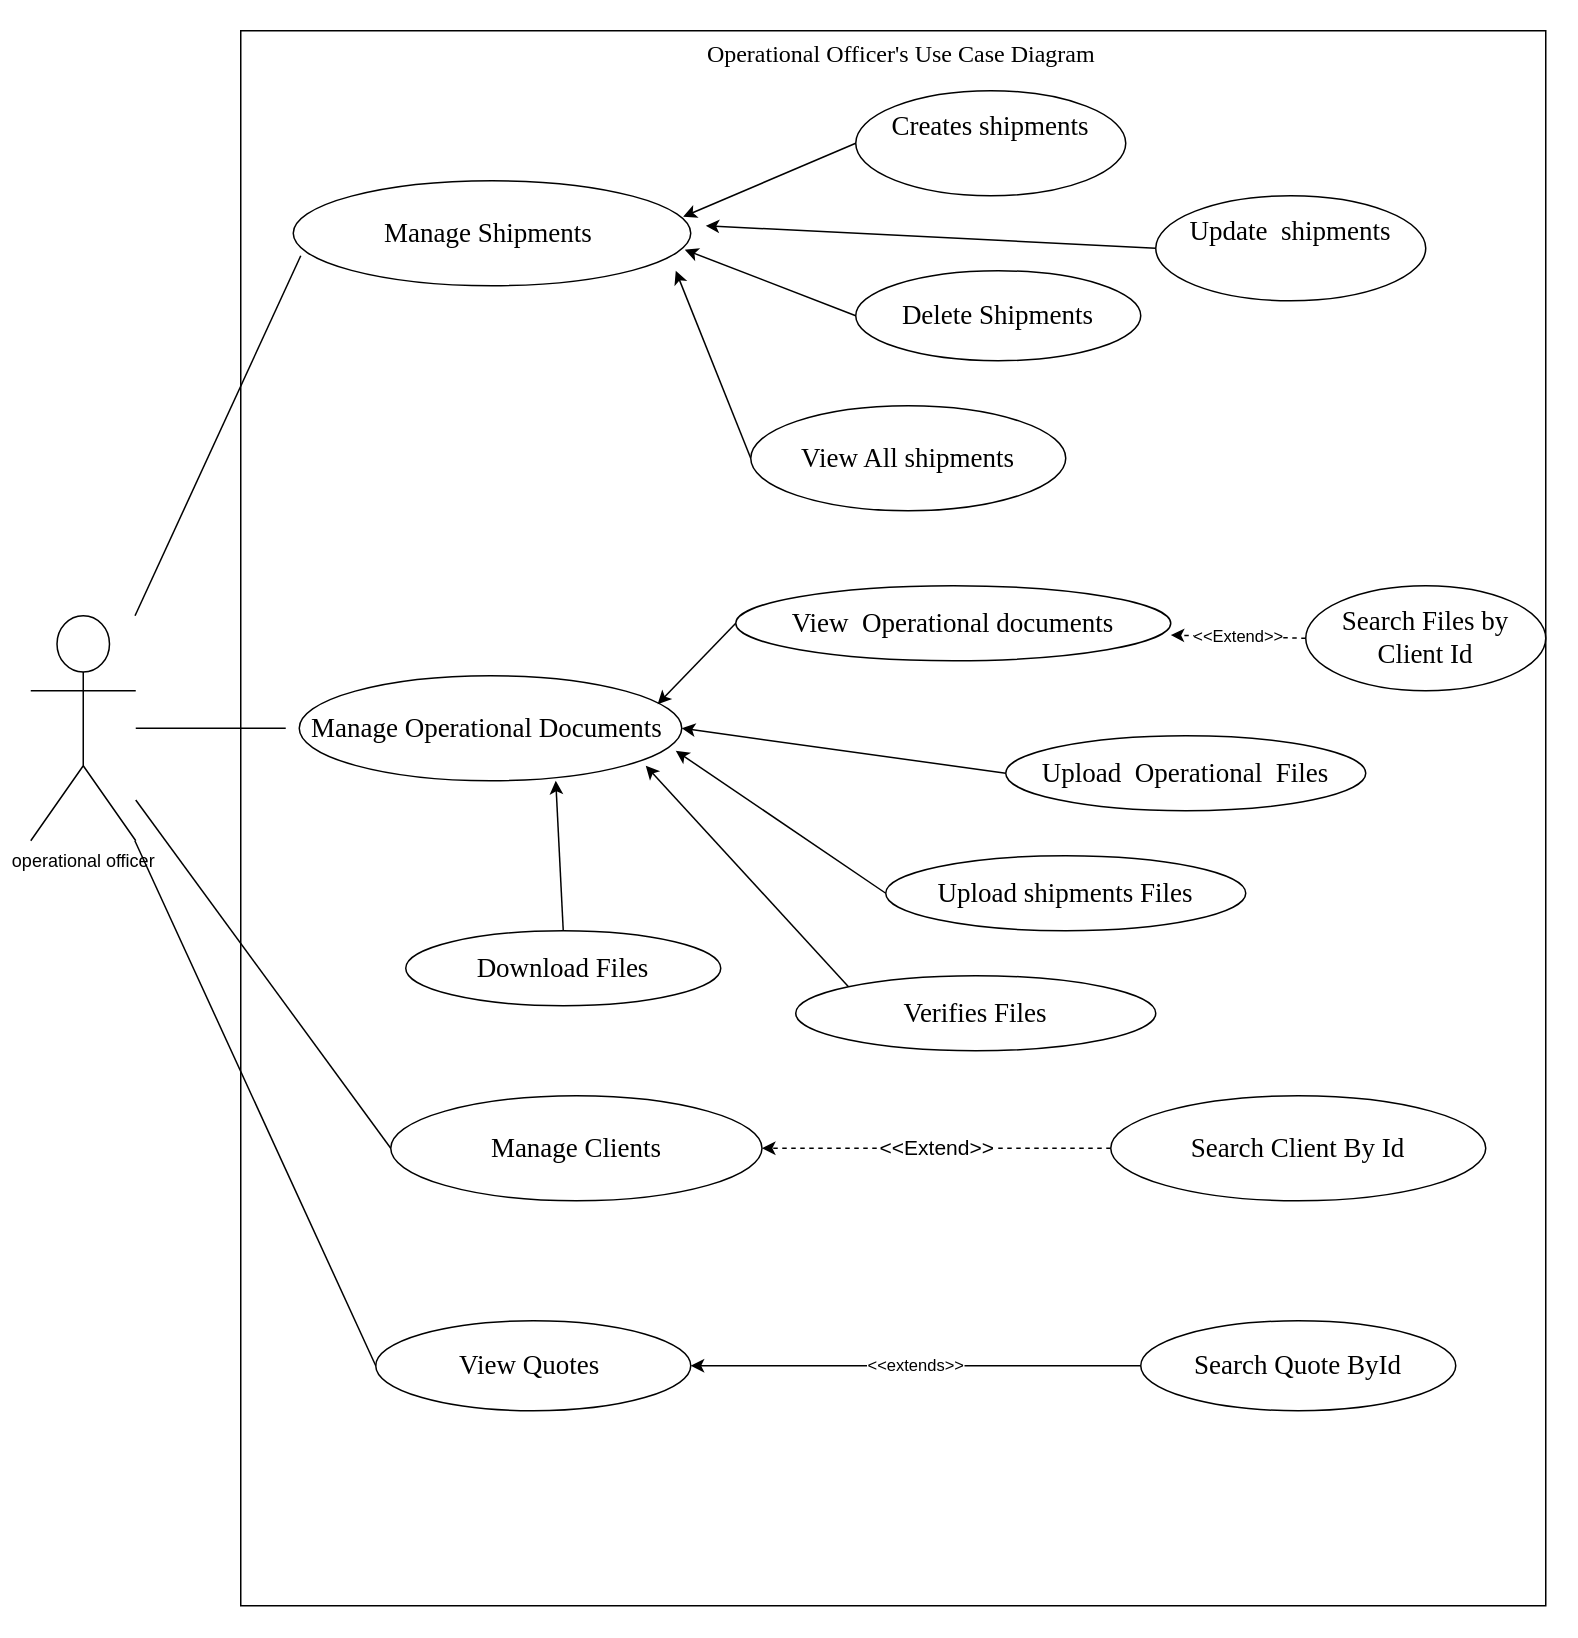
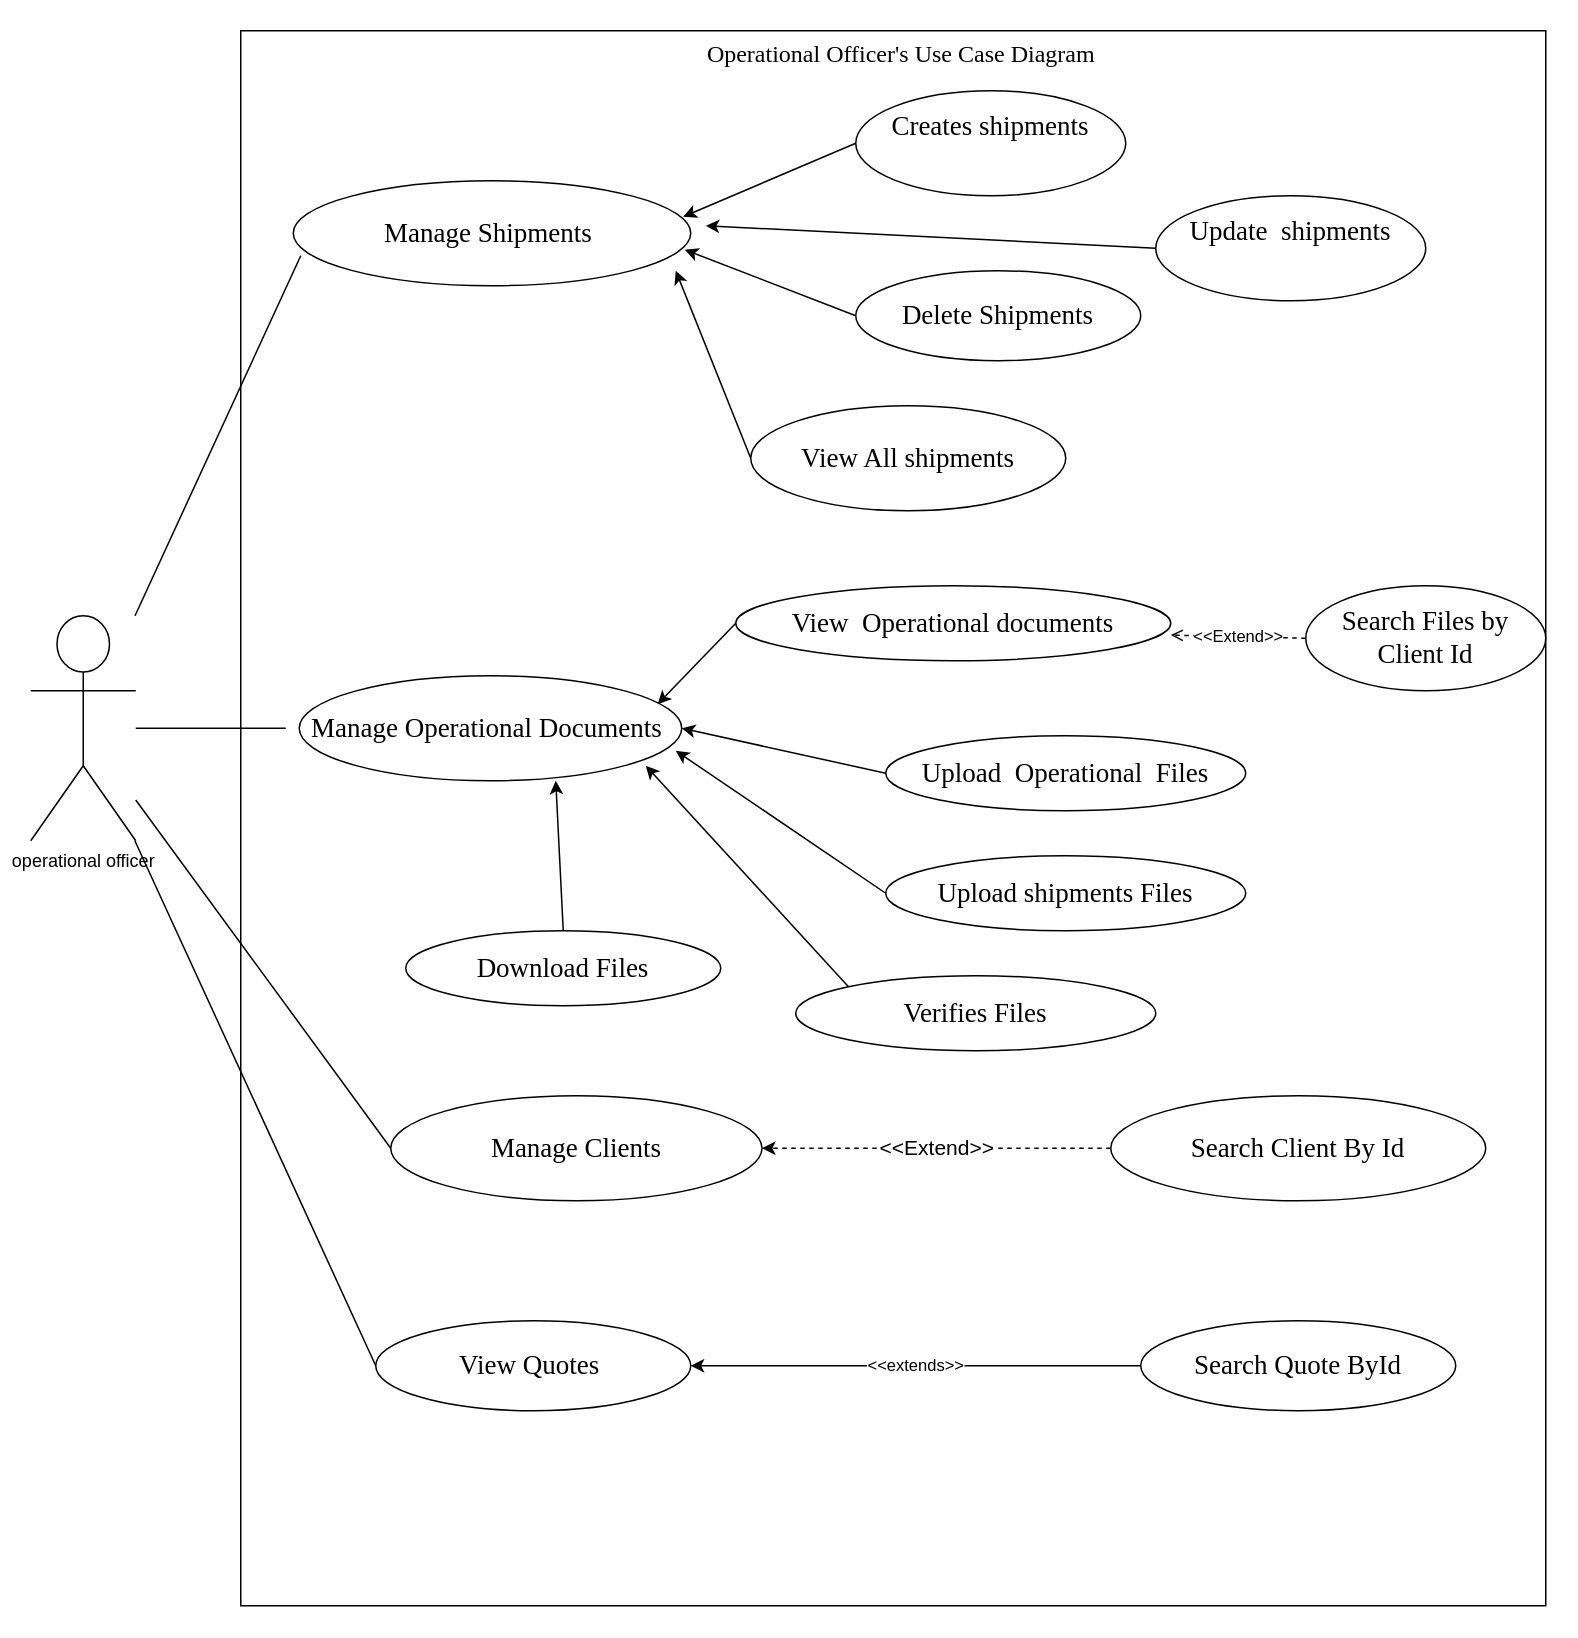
(1182, 635) -> (1179, 635)
(1186, 773) -> (1066, 773)
